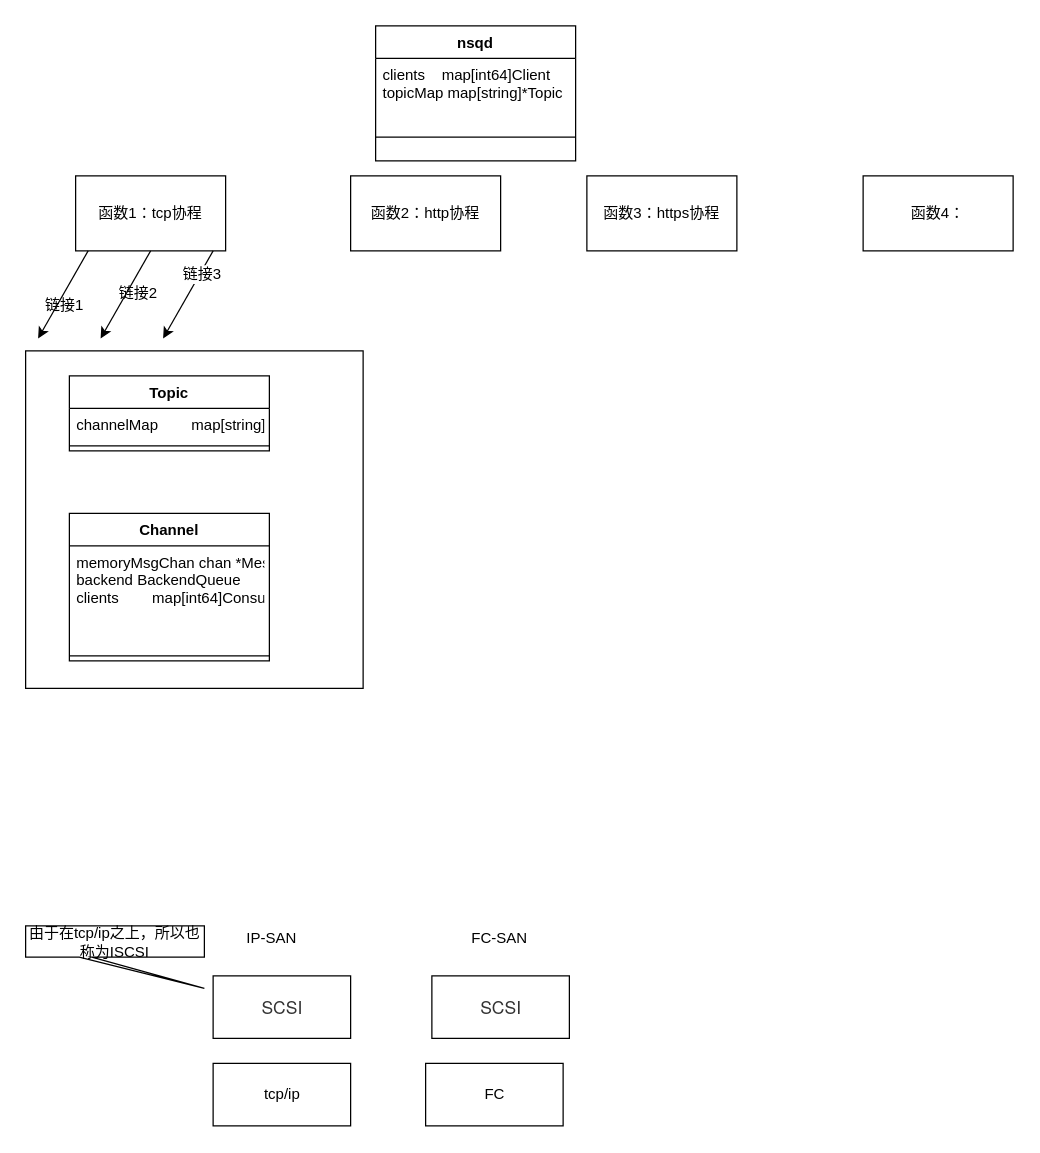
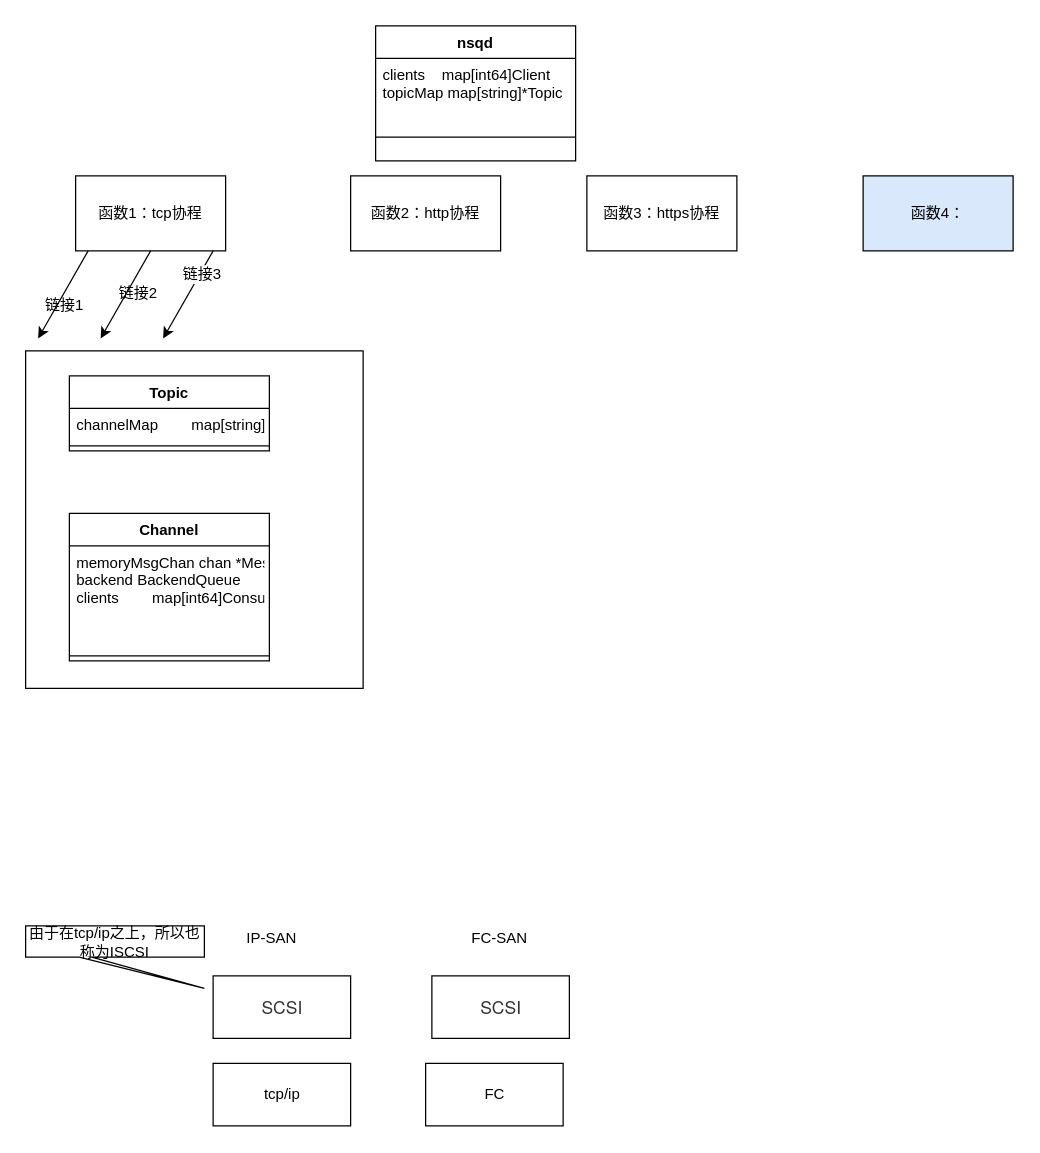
(938, 213) -> (938, 213)
